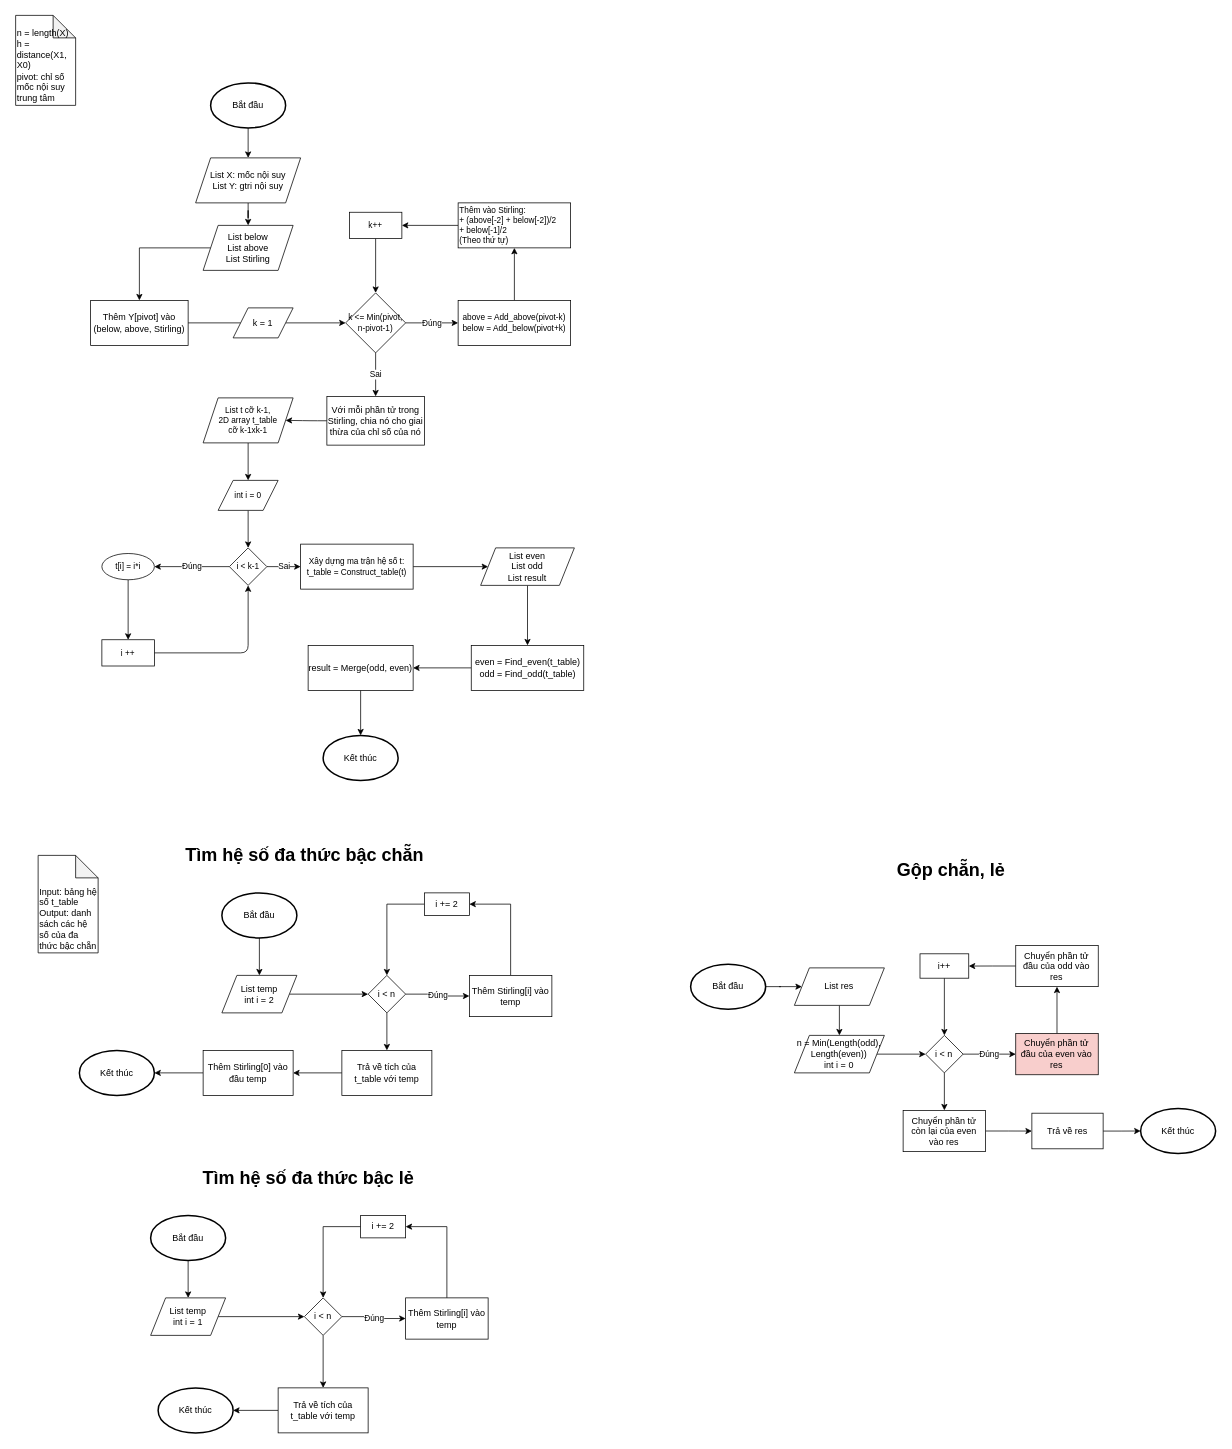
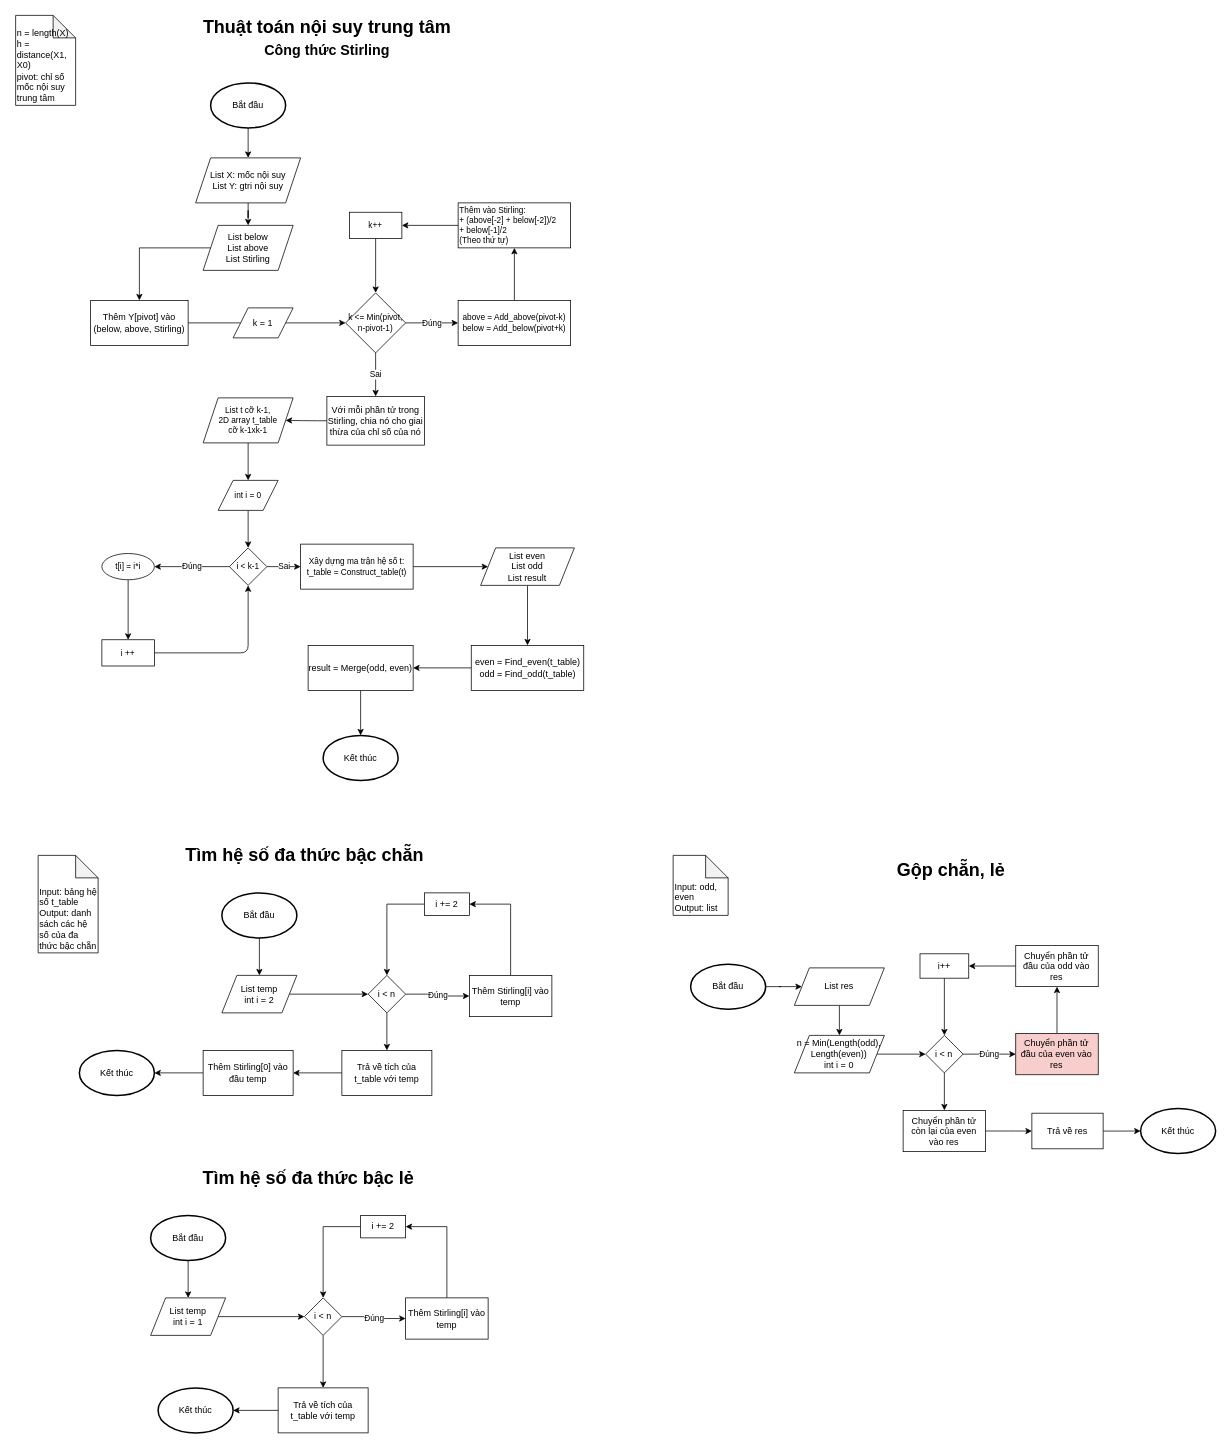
none -> (327, 38)
none -> (700, 885)
